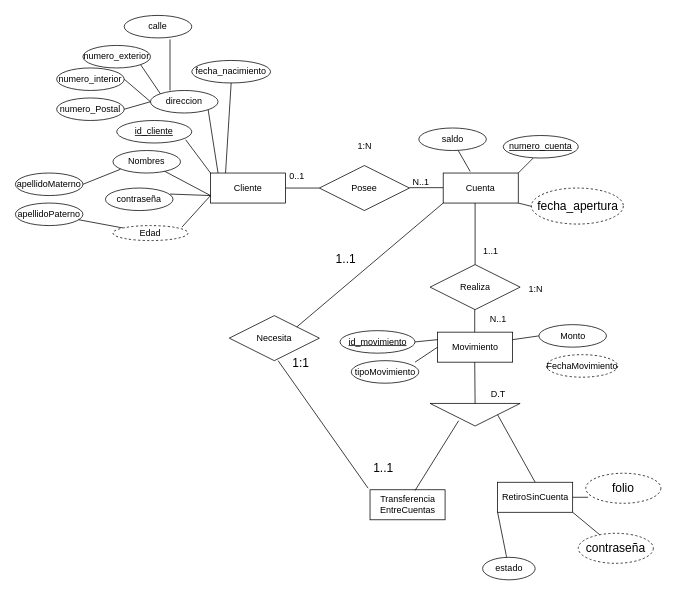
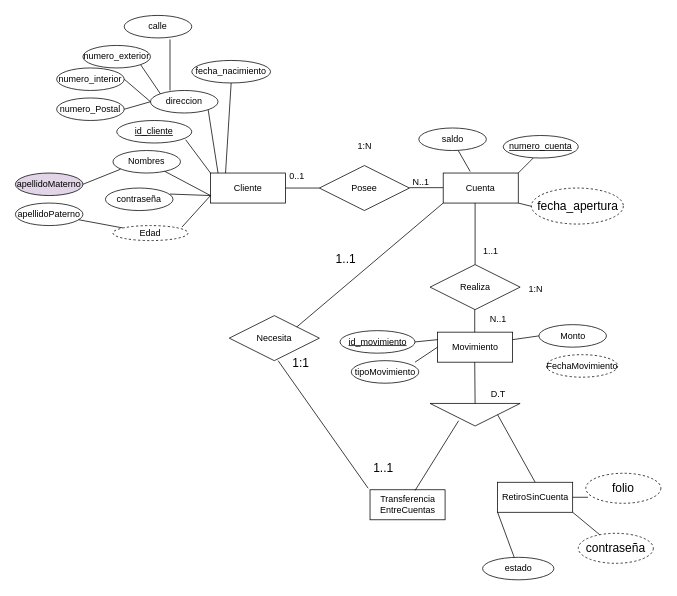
(49, 184) -> (49, 184)
(509, 568) -> (518, 568)
